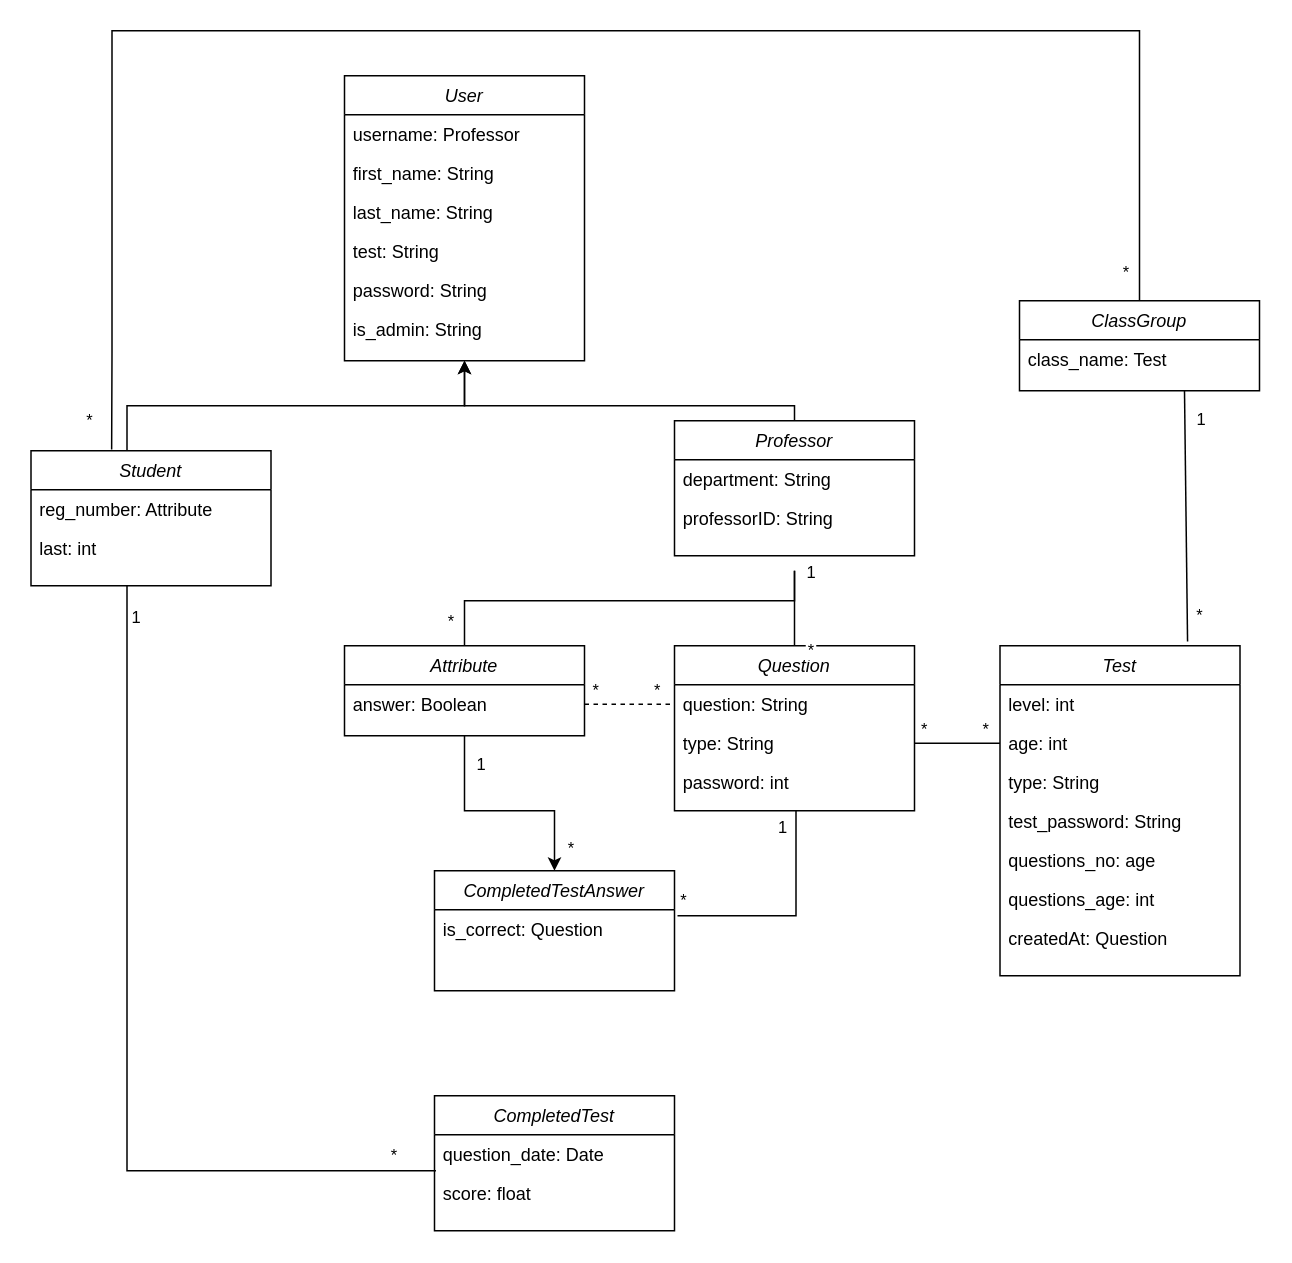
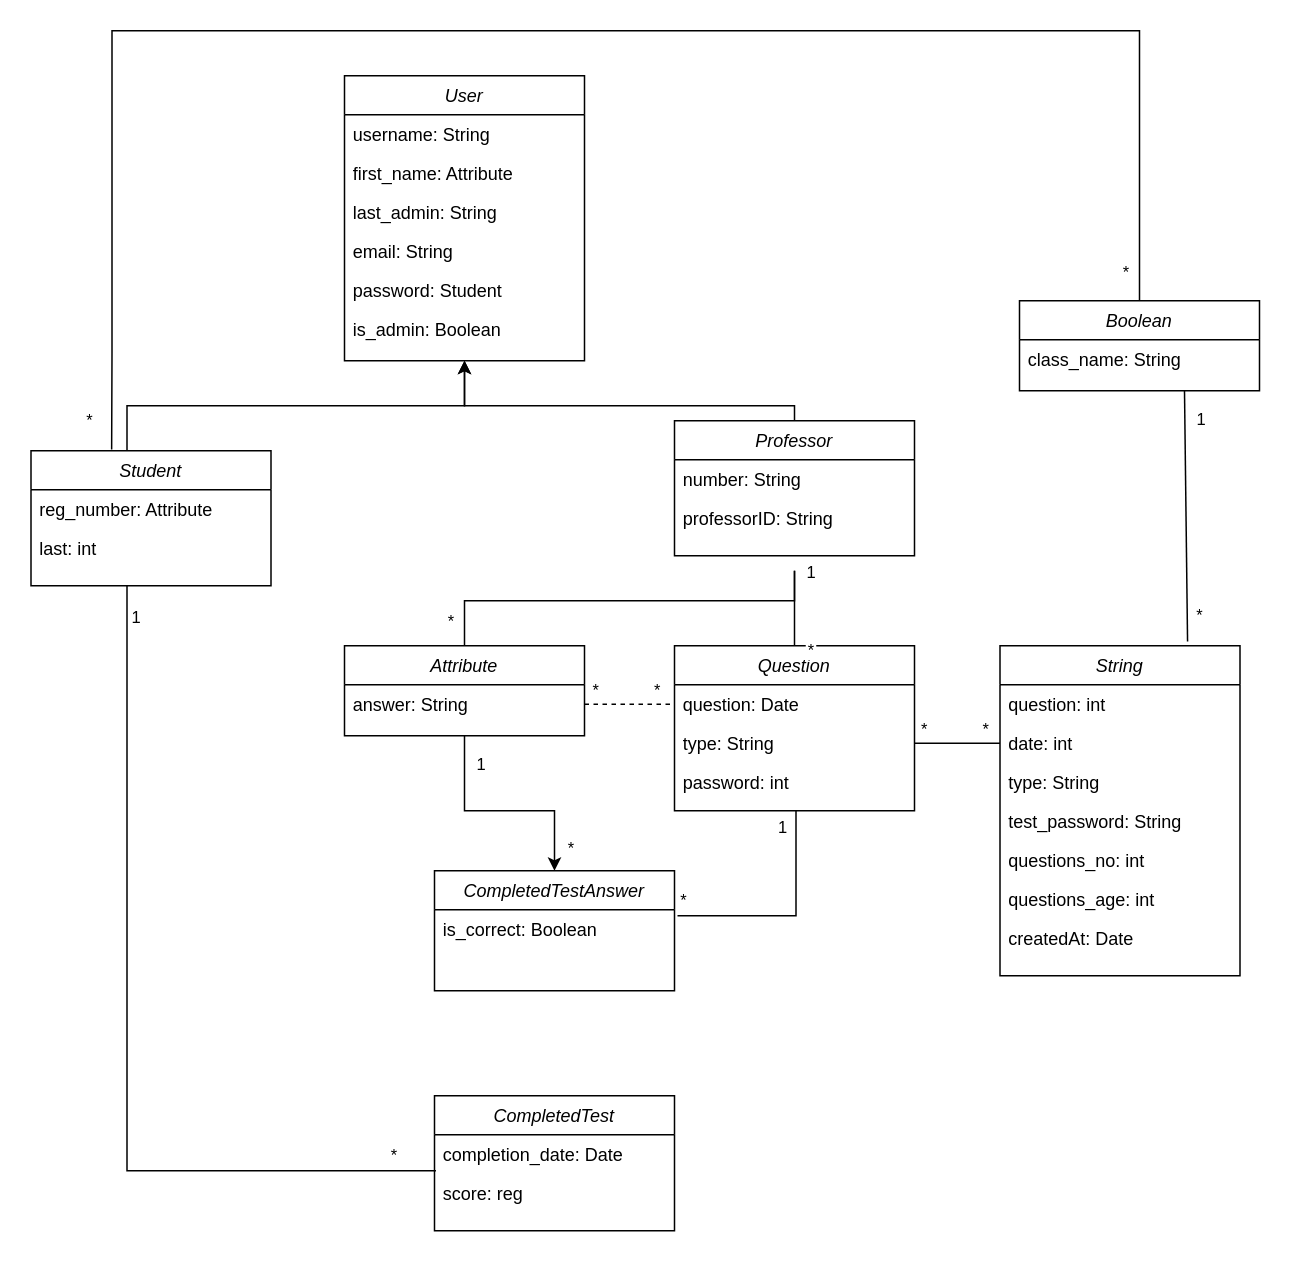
(444, 135) -> (426, 135)
(434, 174) -> (449, 174)
(429, 213) -> (432, 213)
(406, 252) -> (406, 252)
(426, 291) -> (434, 291)
(1139, 321) -> (1139, 321)
(421, 330) -> (426, 330)
(1101, 360) -> (1109, 360)
(766, 480) -> (746, 480)
(1119, 666) -> (1119, 666)
(421, 705) -> (416, 705)
(754, 705) -> (746, 705)
(1047, 705) -> (1064, 705)
(1041, 744) -> (1046, 744)
(1087, 861) -> (1084, 861)
(534, 930) -> (529, 930)
(1097, 939) -> (1079, 939)
(531, 1155) -> (539, 1155)
(496, 1194) -> (488, 1194)
